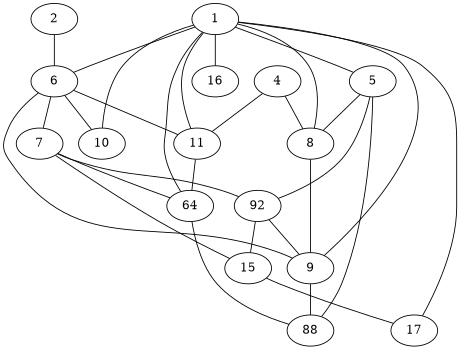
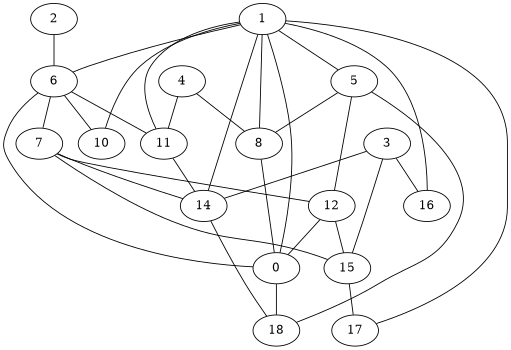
none -> (387, 144)
(190, 206) -> (204, 206)
(258, 206) -> (332, 206)
(310, 268) -> (276, 268)
(310, 331) -> (276, 331)
